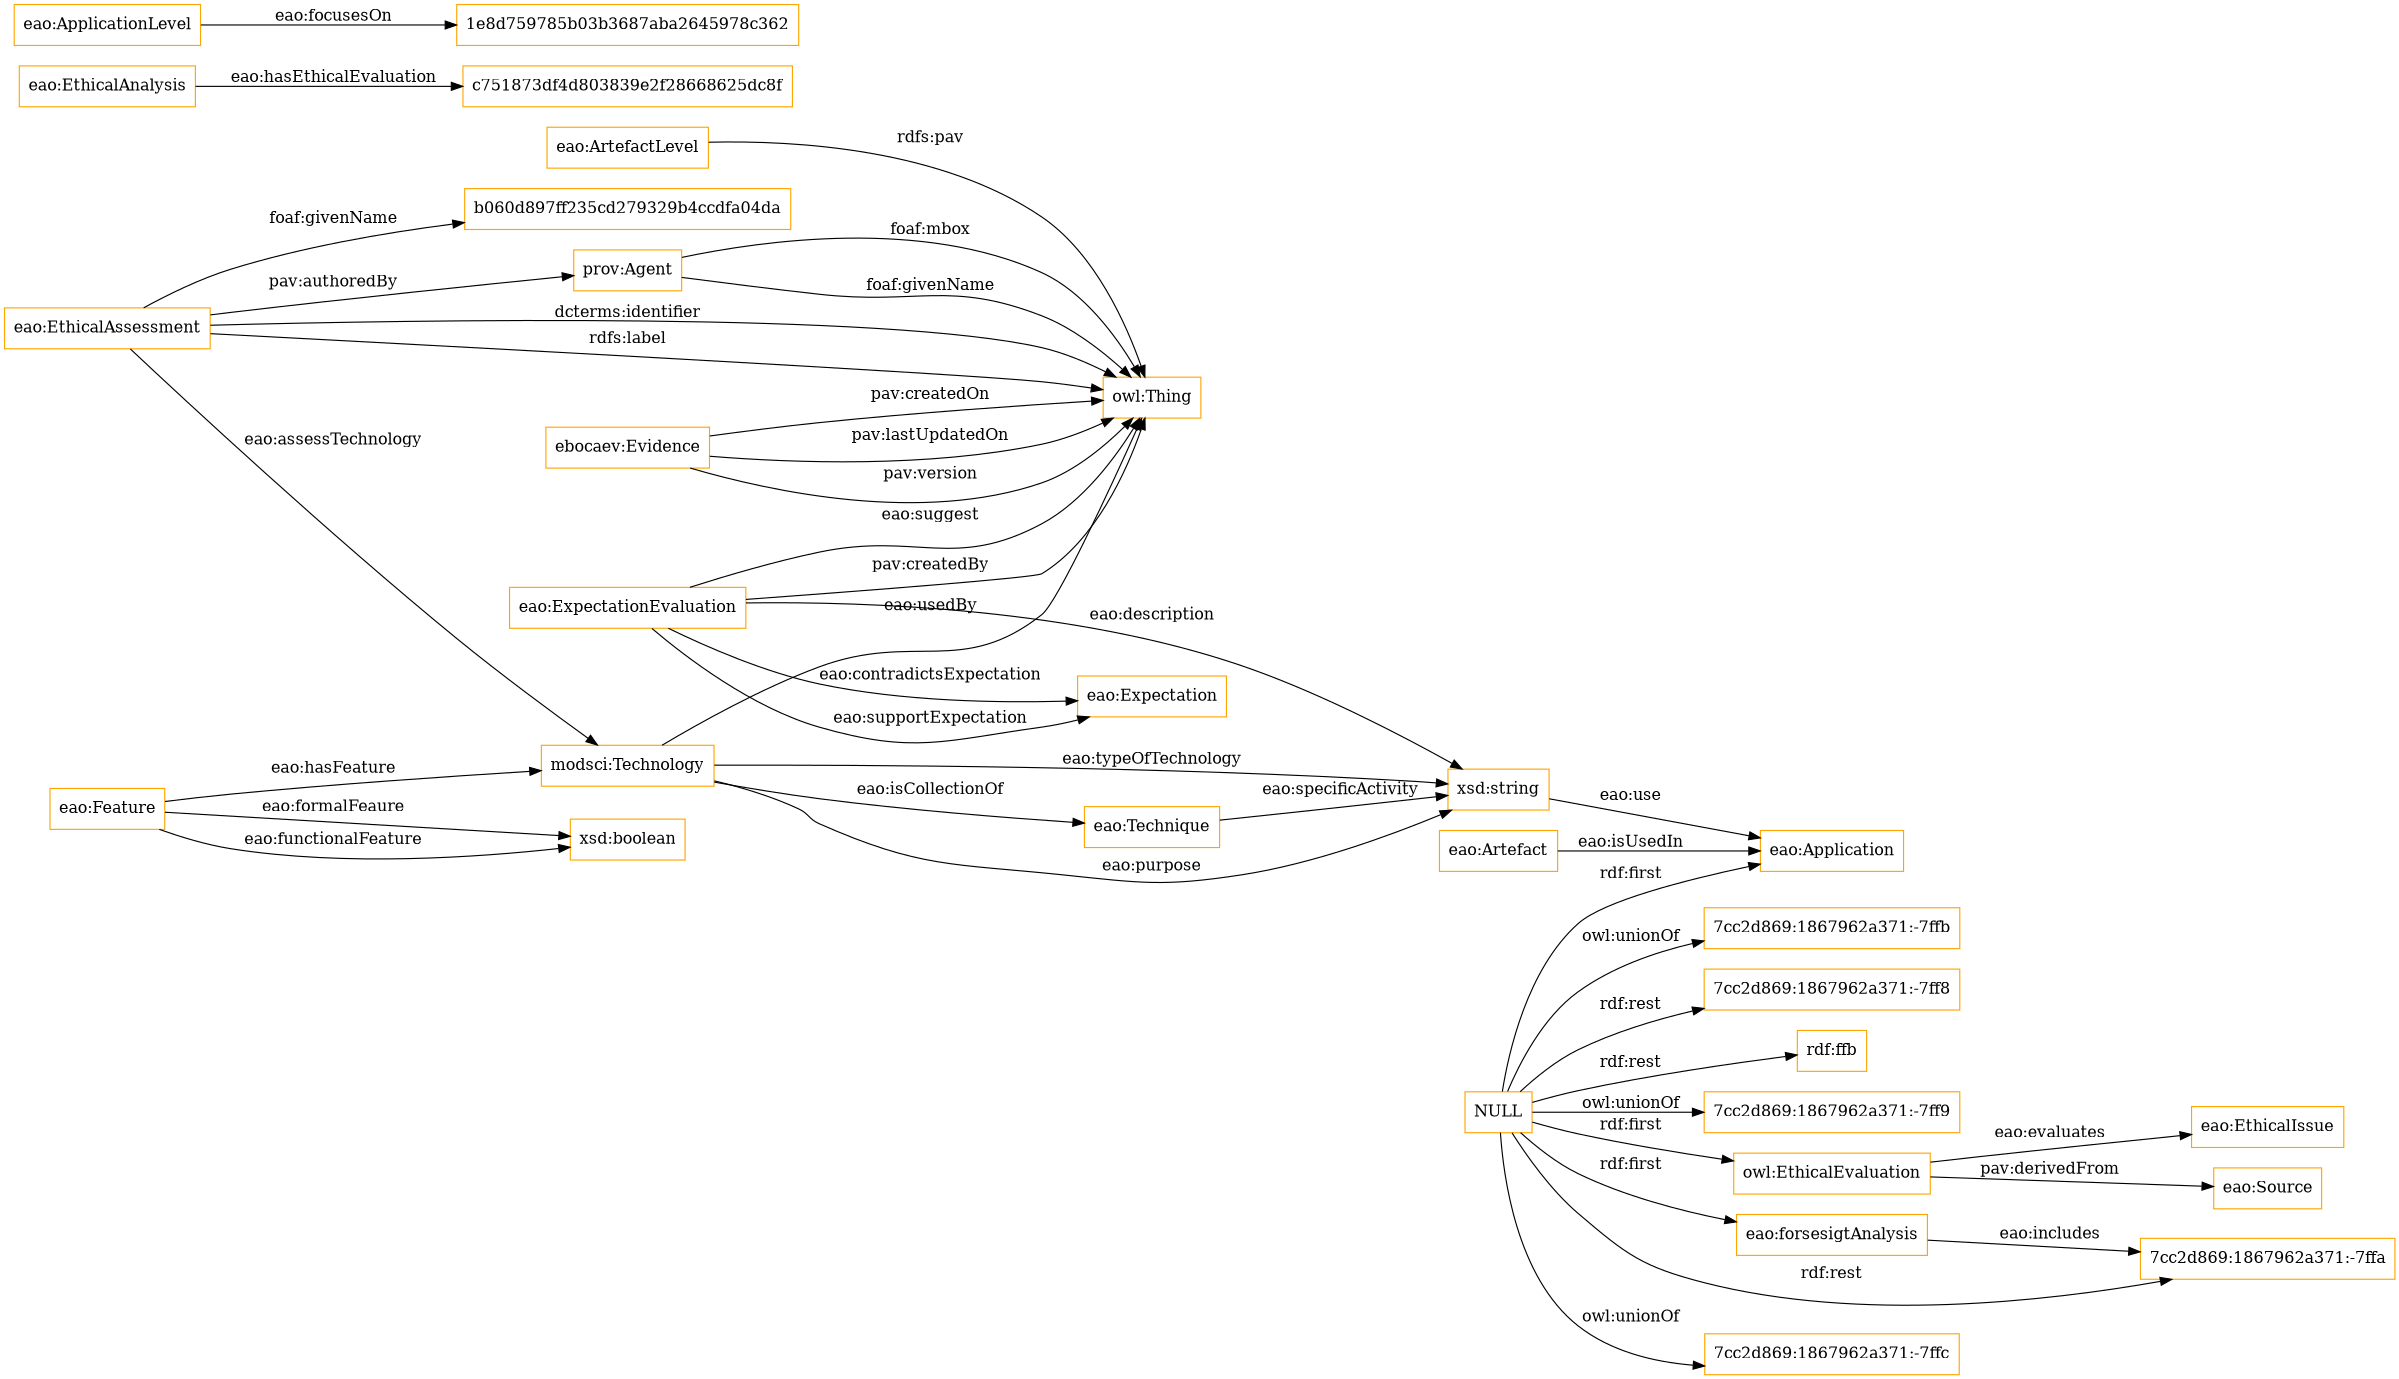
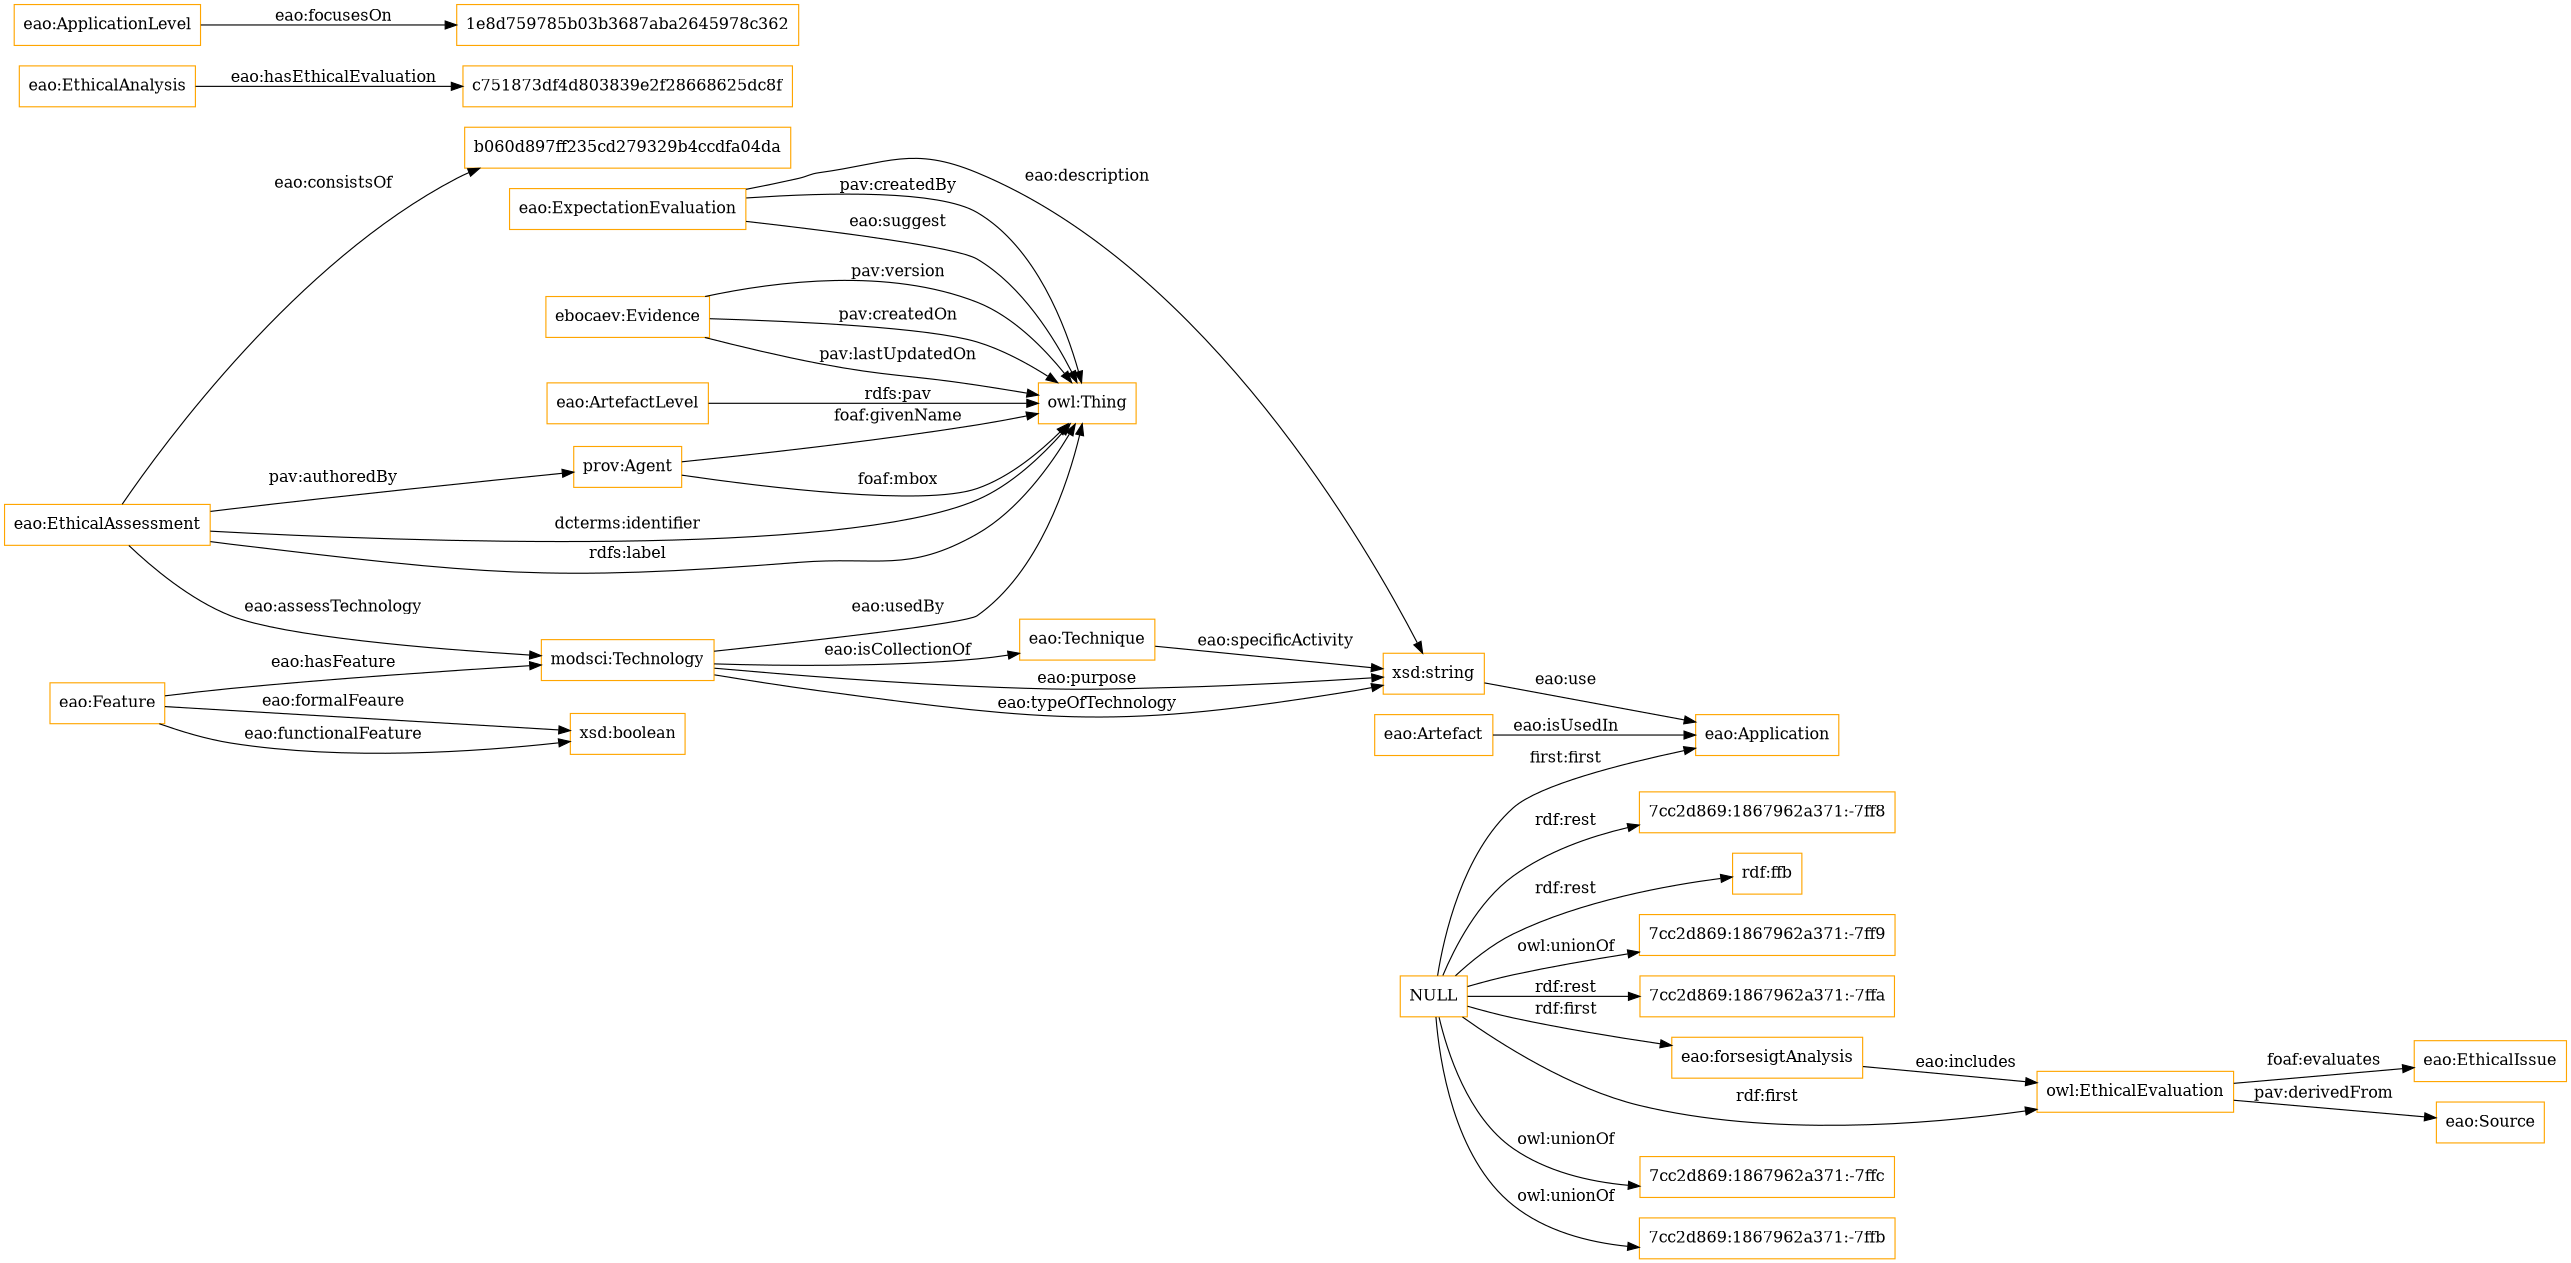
(333, 219) -> (333, 183)
(1152, 696) -> none
(1631, 874) -> (1566, 758)
(2050, 1133) -> (2324, 1061)
(2028, 1246) -> (1944, 1074)
